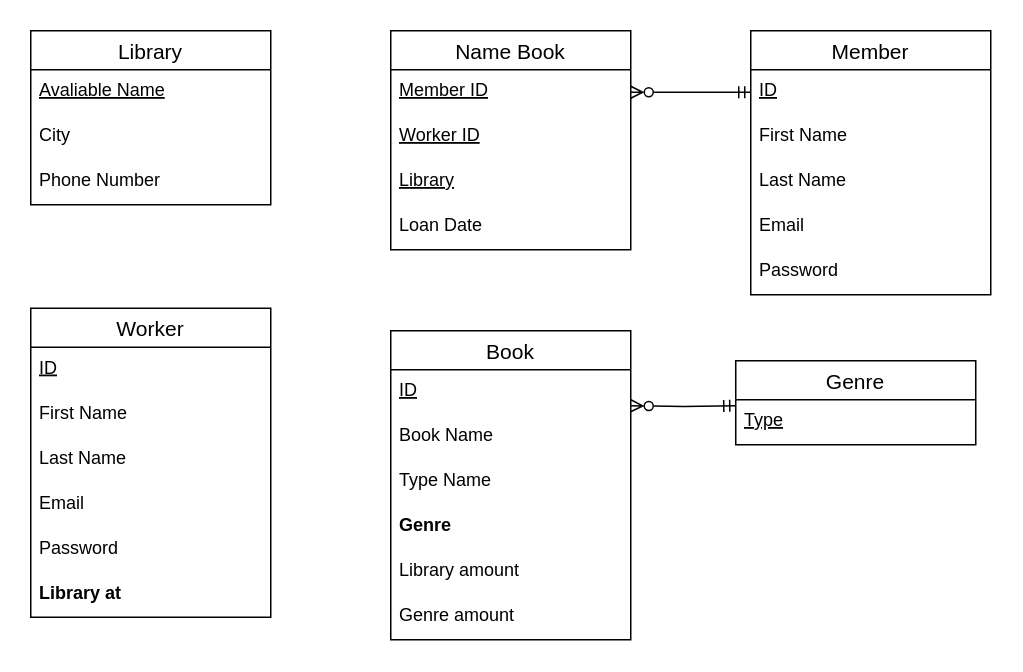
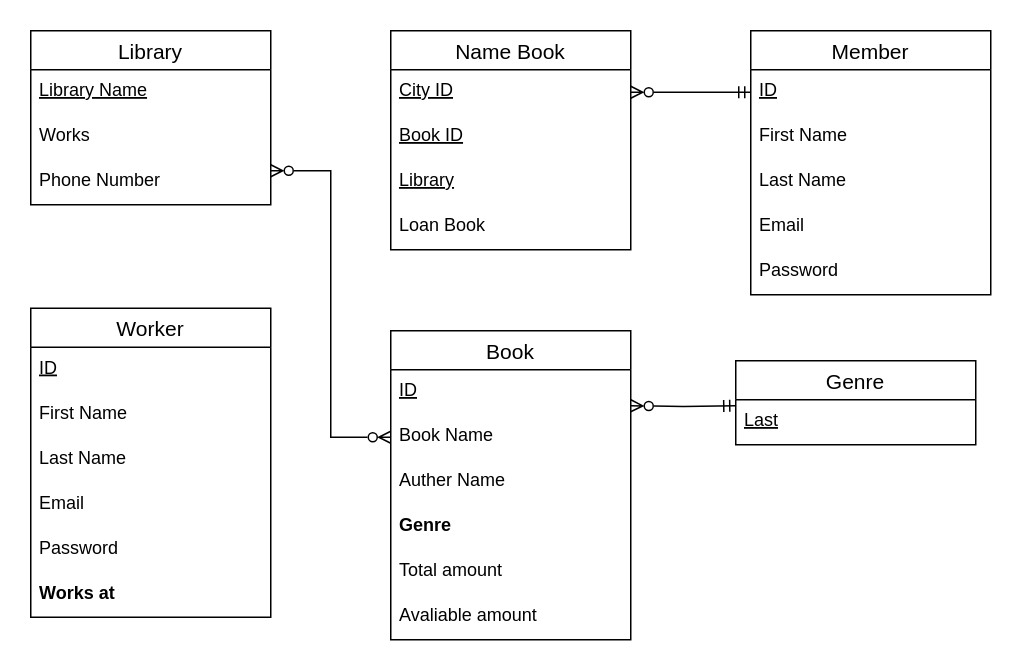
(100, 90) -> (95, 90)
(442, 90) -> (430, 90)
(57, 135) -> (64, 135)
(442, 135) -> (432, 135)
(442, 225) -> (442, 225)
none -> (331, 304)
(764, 420) -> (764, 420)
(442, 480) -> (452, 480)
(465, 570) -> (455, 570)
(85, 593) -> (77, 593)
(457, 615) -> (470, 615)
